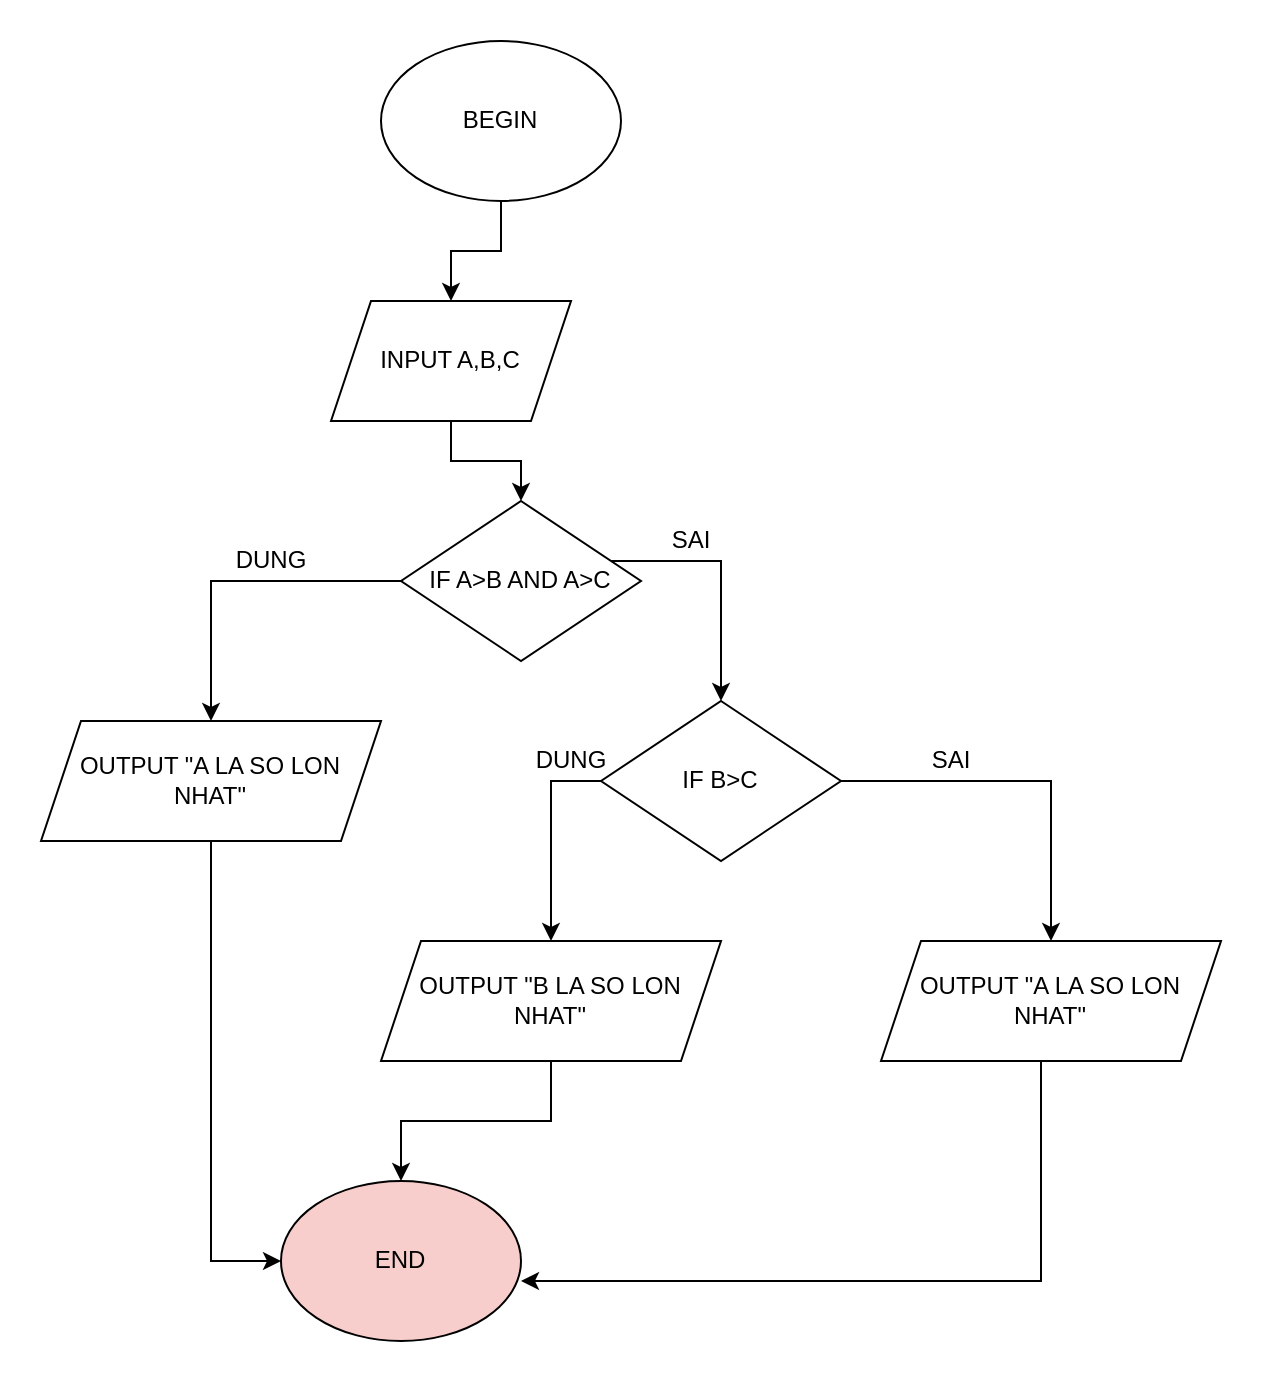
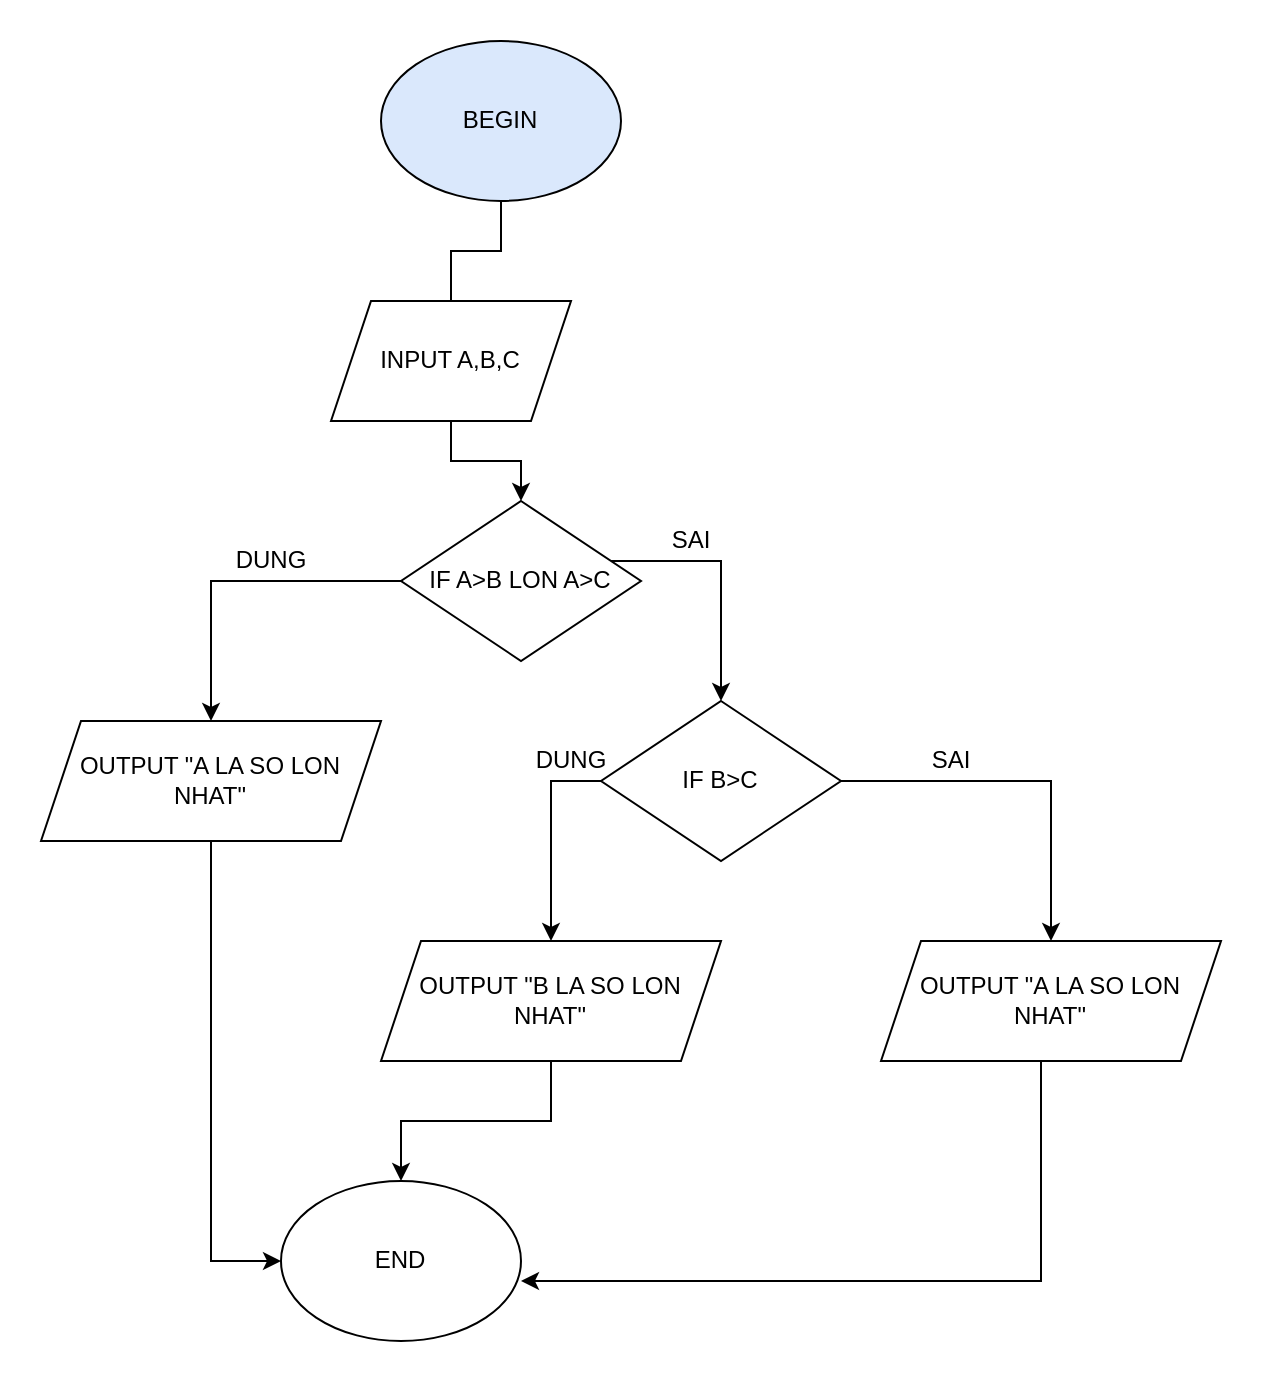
(501, 121) -> (501, 121)
(451, 286) -> (451, 291)
(521, 581) -> (521, 581)
(401, 1261) -> (401, 1261)
